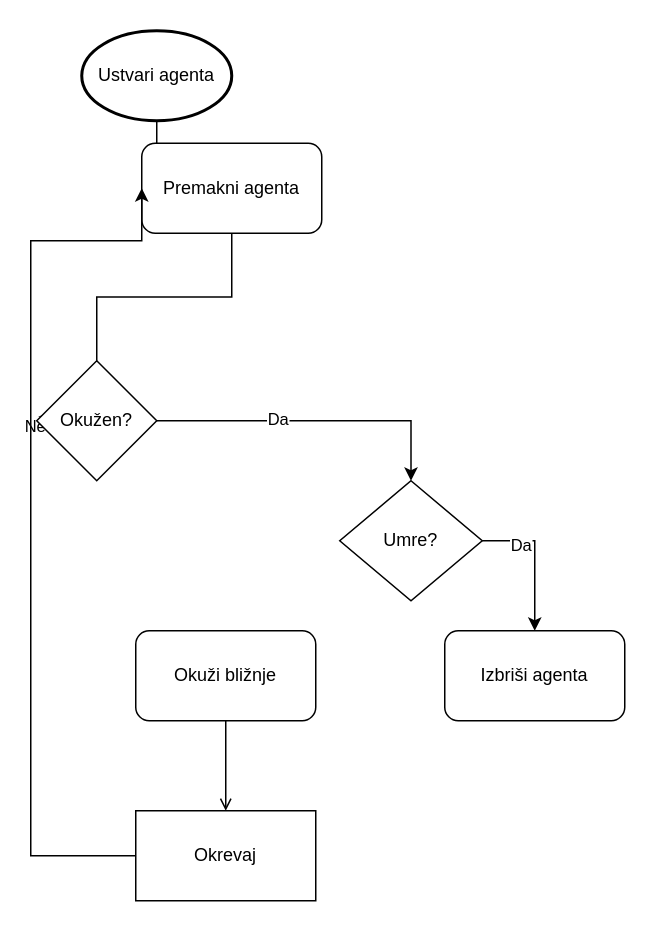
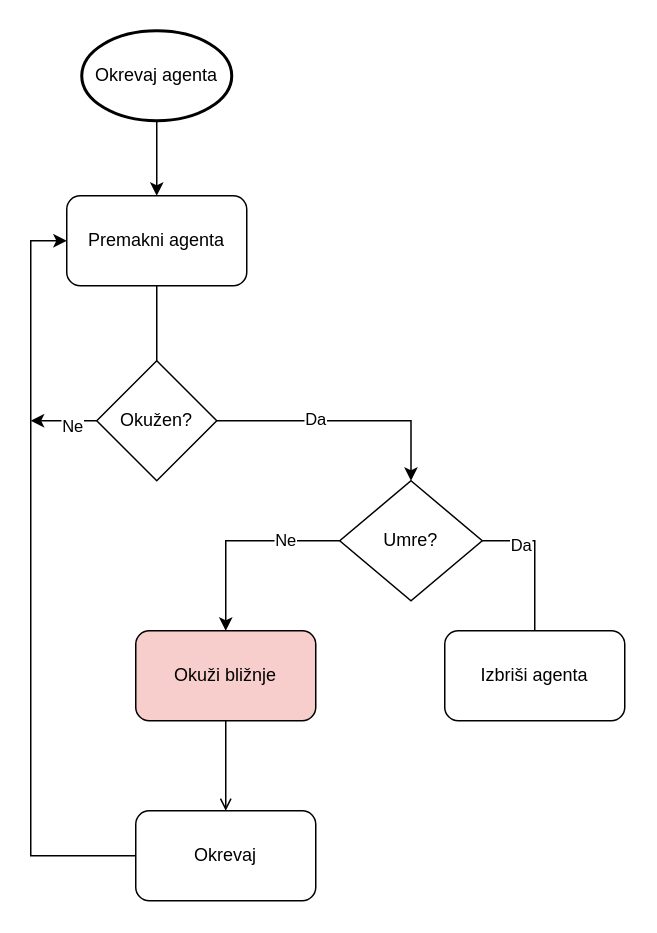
(157, 76) -> (157, 76)
(232, 188) -> (157, 241)
(97, 421) -> (157, 421)
none -> (243, 541)
(535, 619) -> (535, 623)
(226, 676) -> (226, 676)
(226, 856) -> (226, 856)
